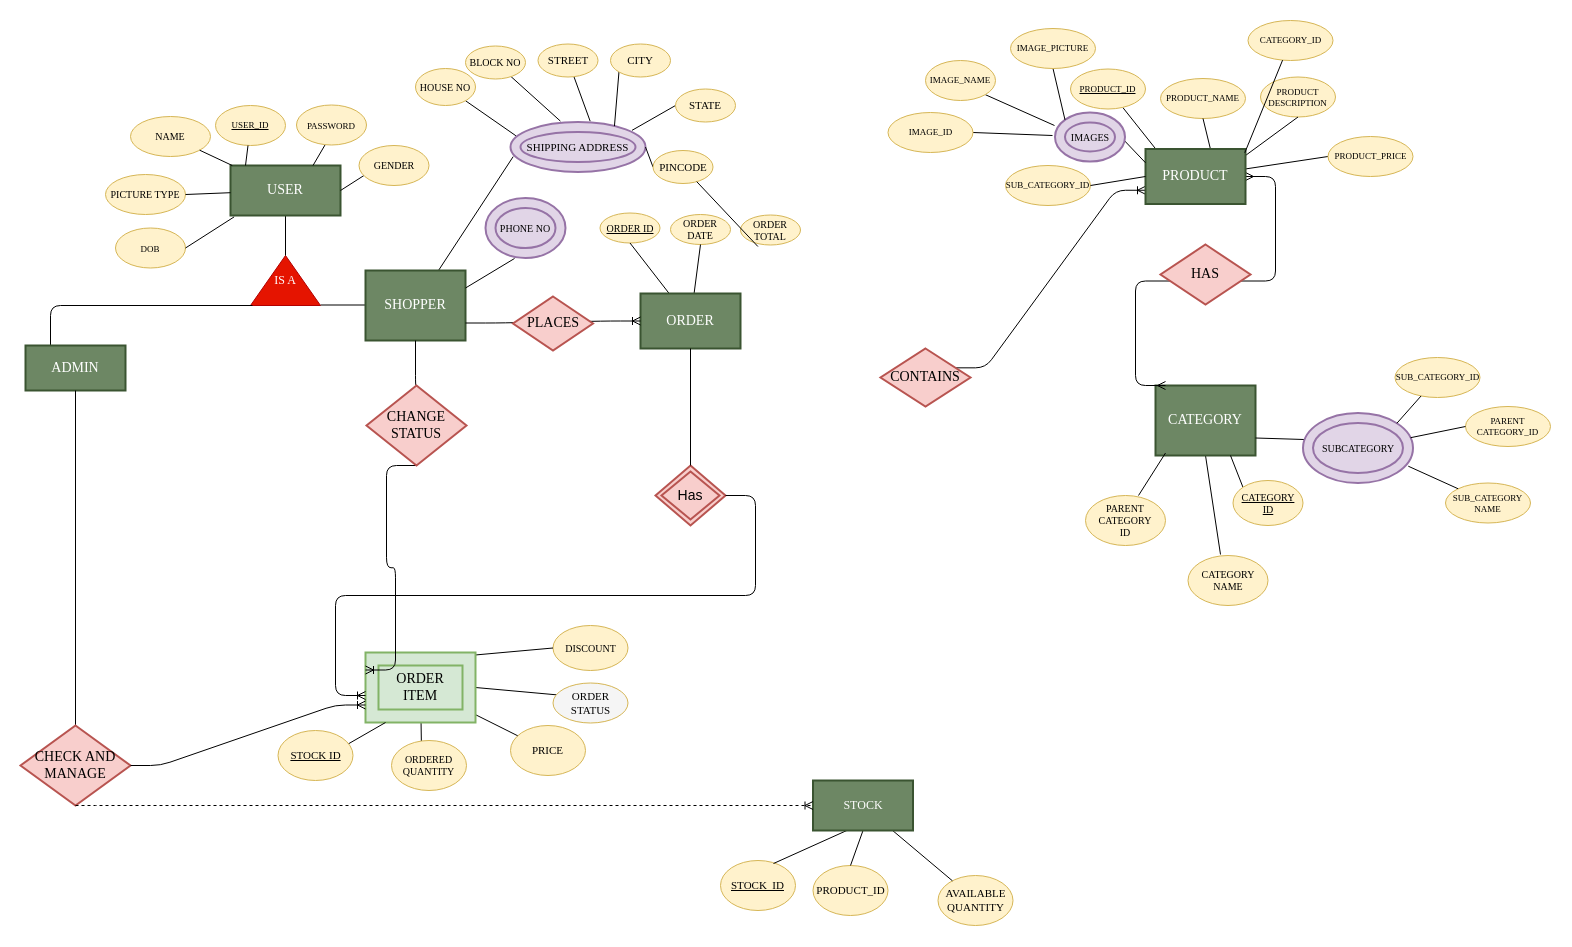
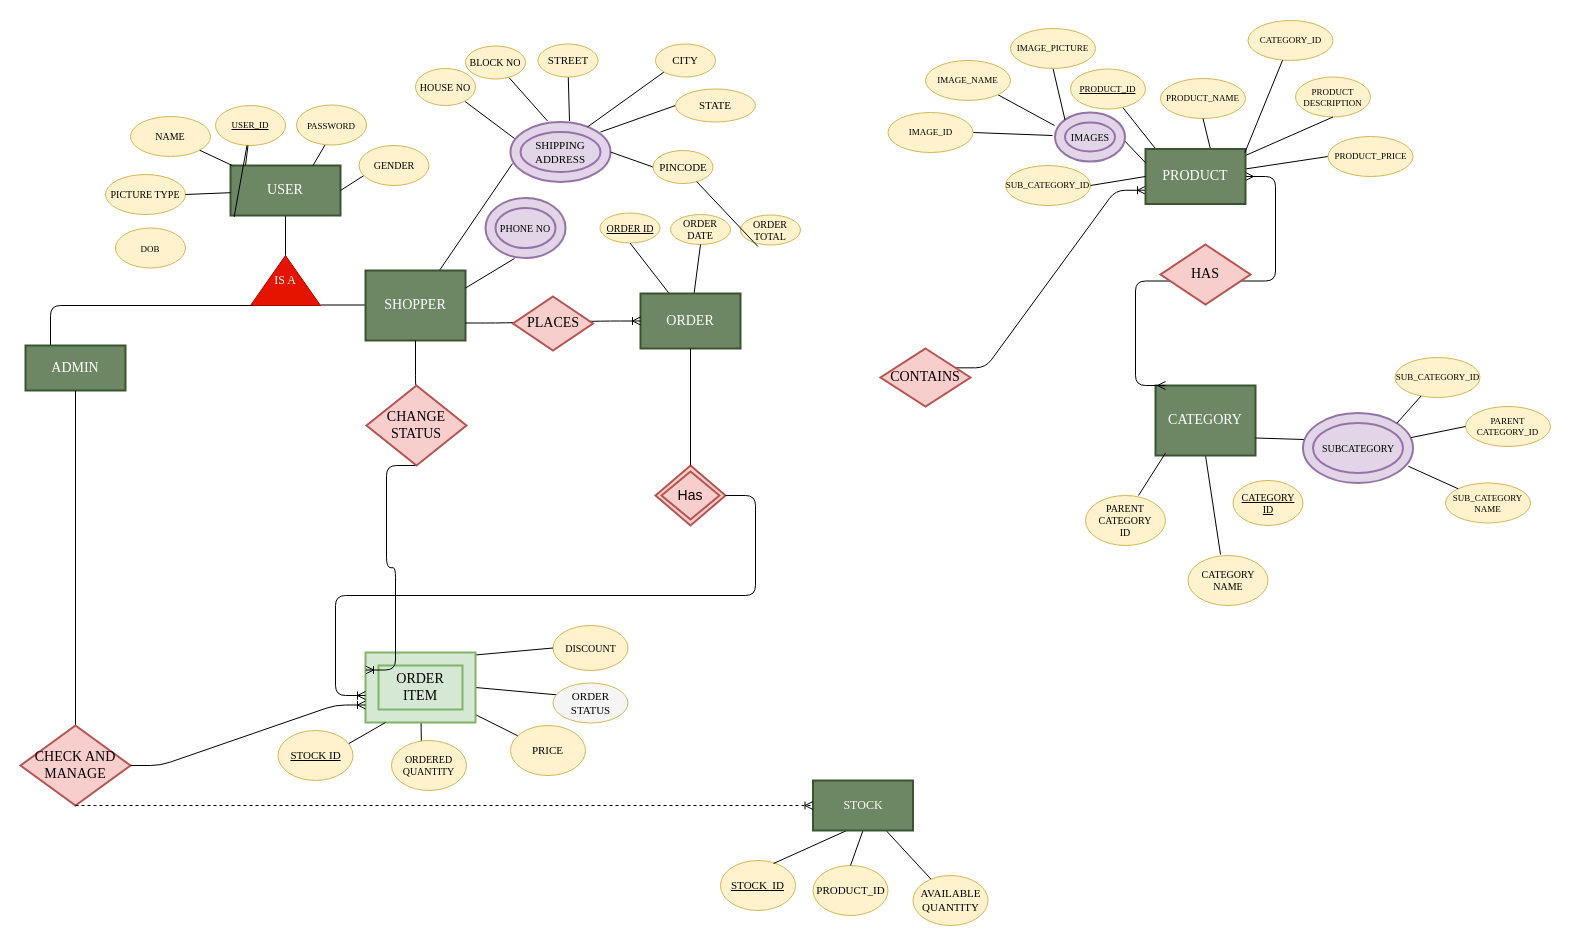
(641, 61) -> (686, 61)
(961, 81) -> (968, 81)
(1298, 97) -> (1333, 97)
(706, 106) -> (716, 106)
(578, 147) -> (561, 152)
(210, 232) -> (240, 183)
(1237, 471) -> none
(976, 901) -> (951, 901)
